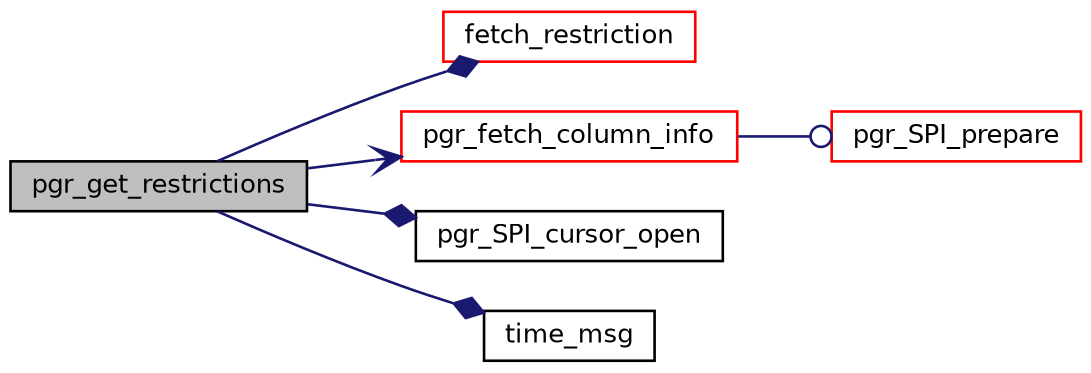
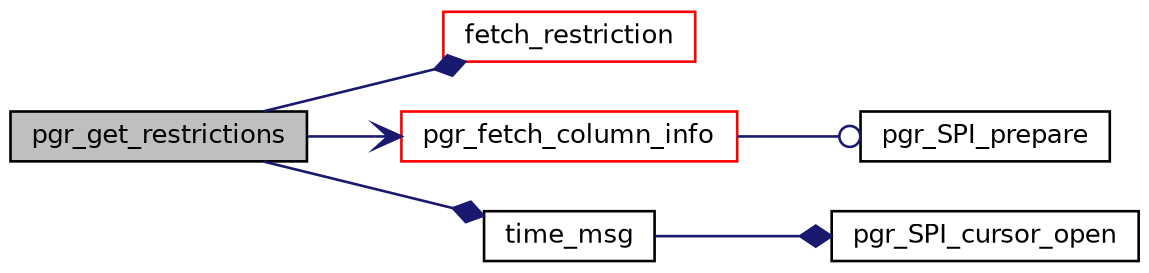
(956, 136) -> (985, 136)
(346, 209) -> (727, 236)
